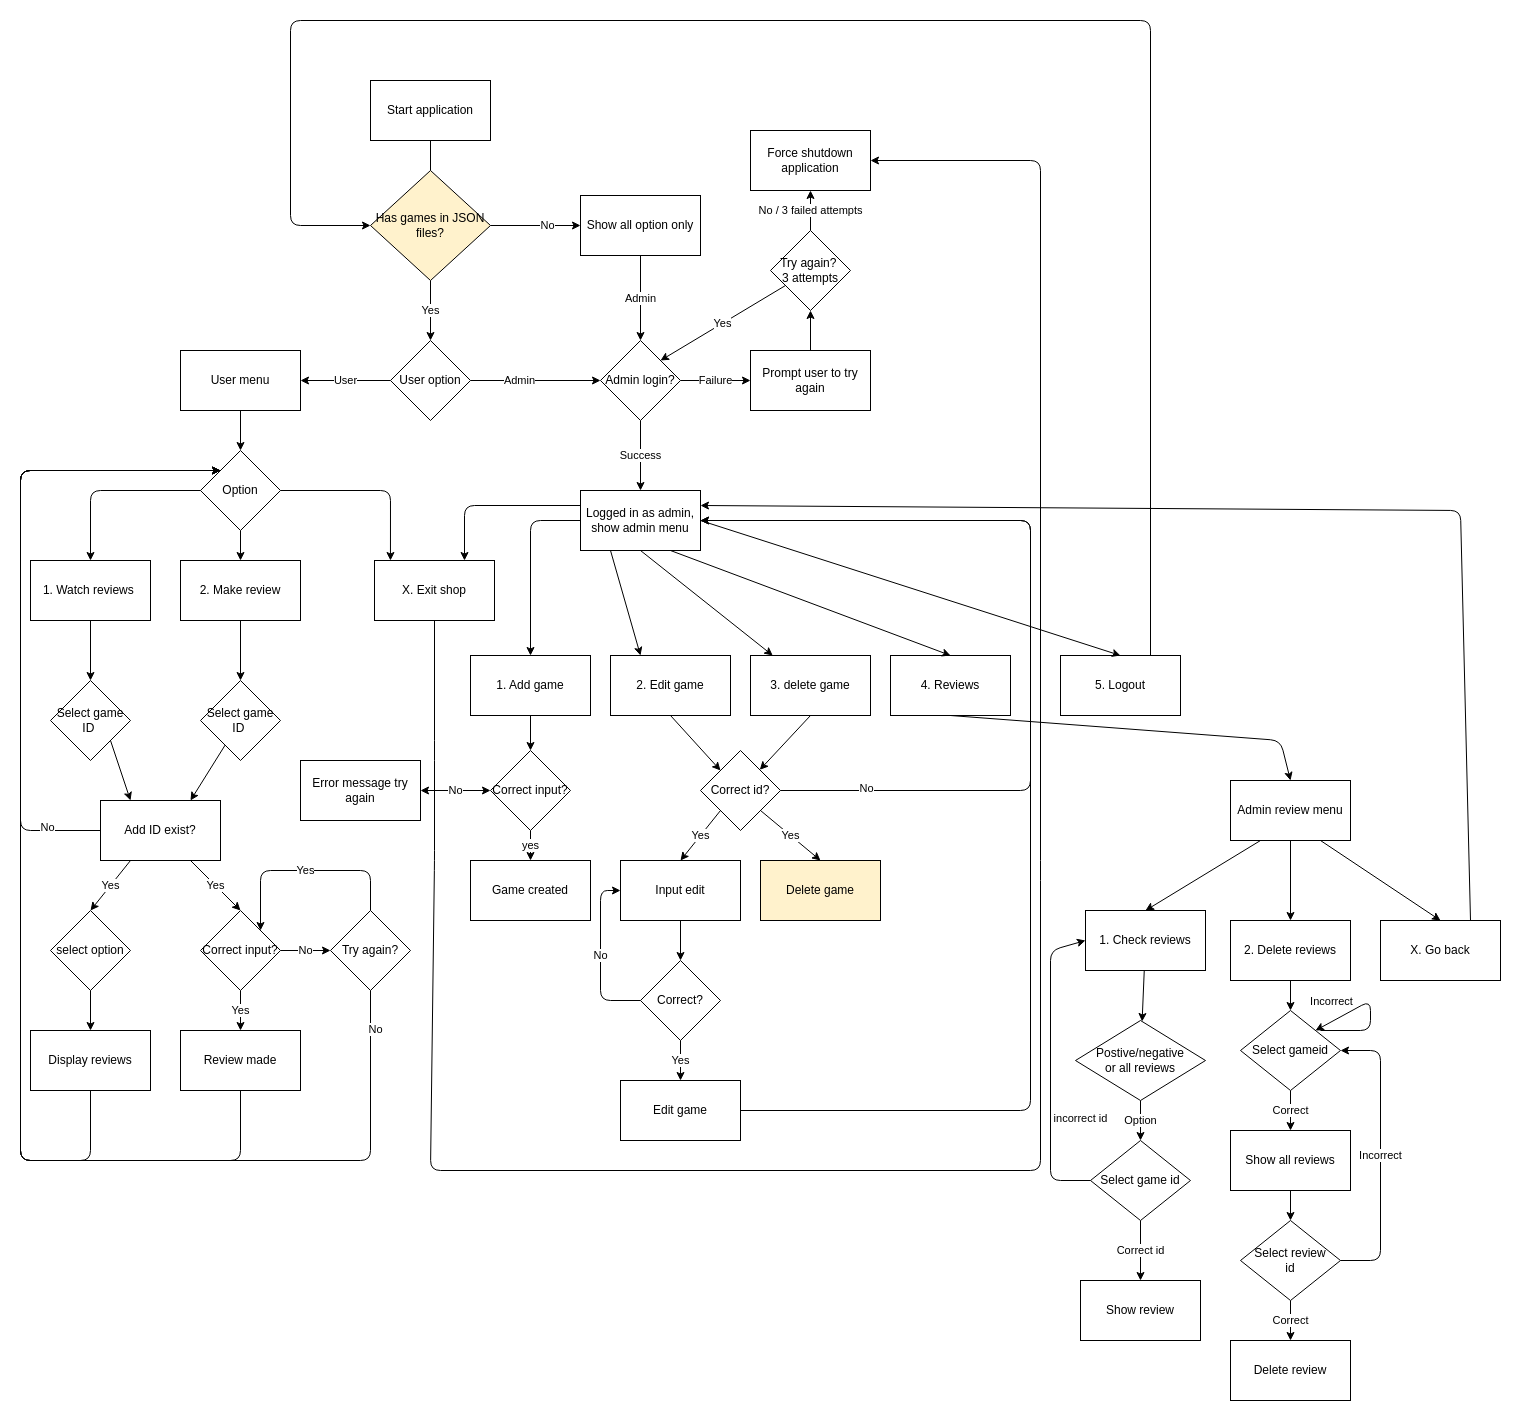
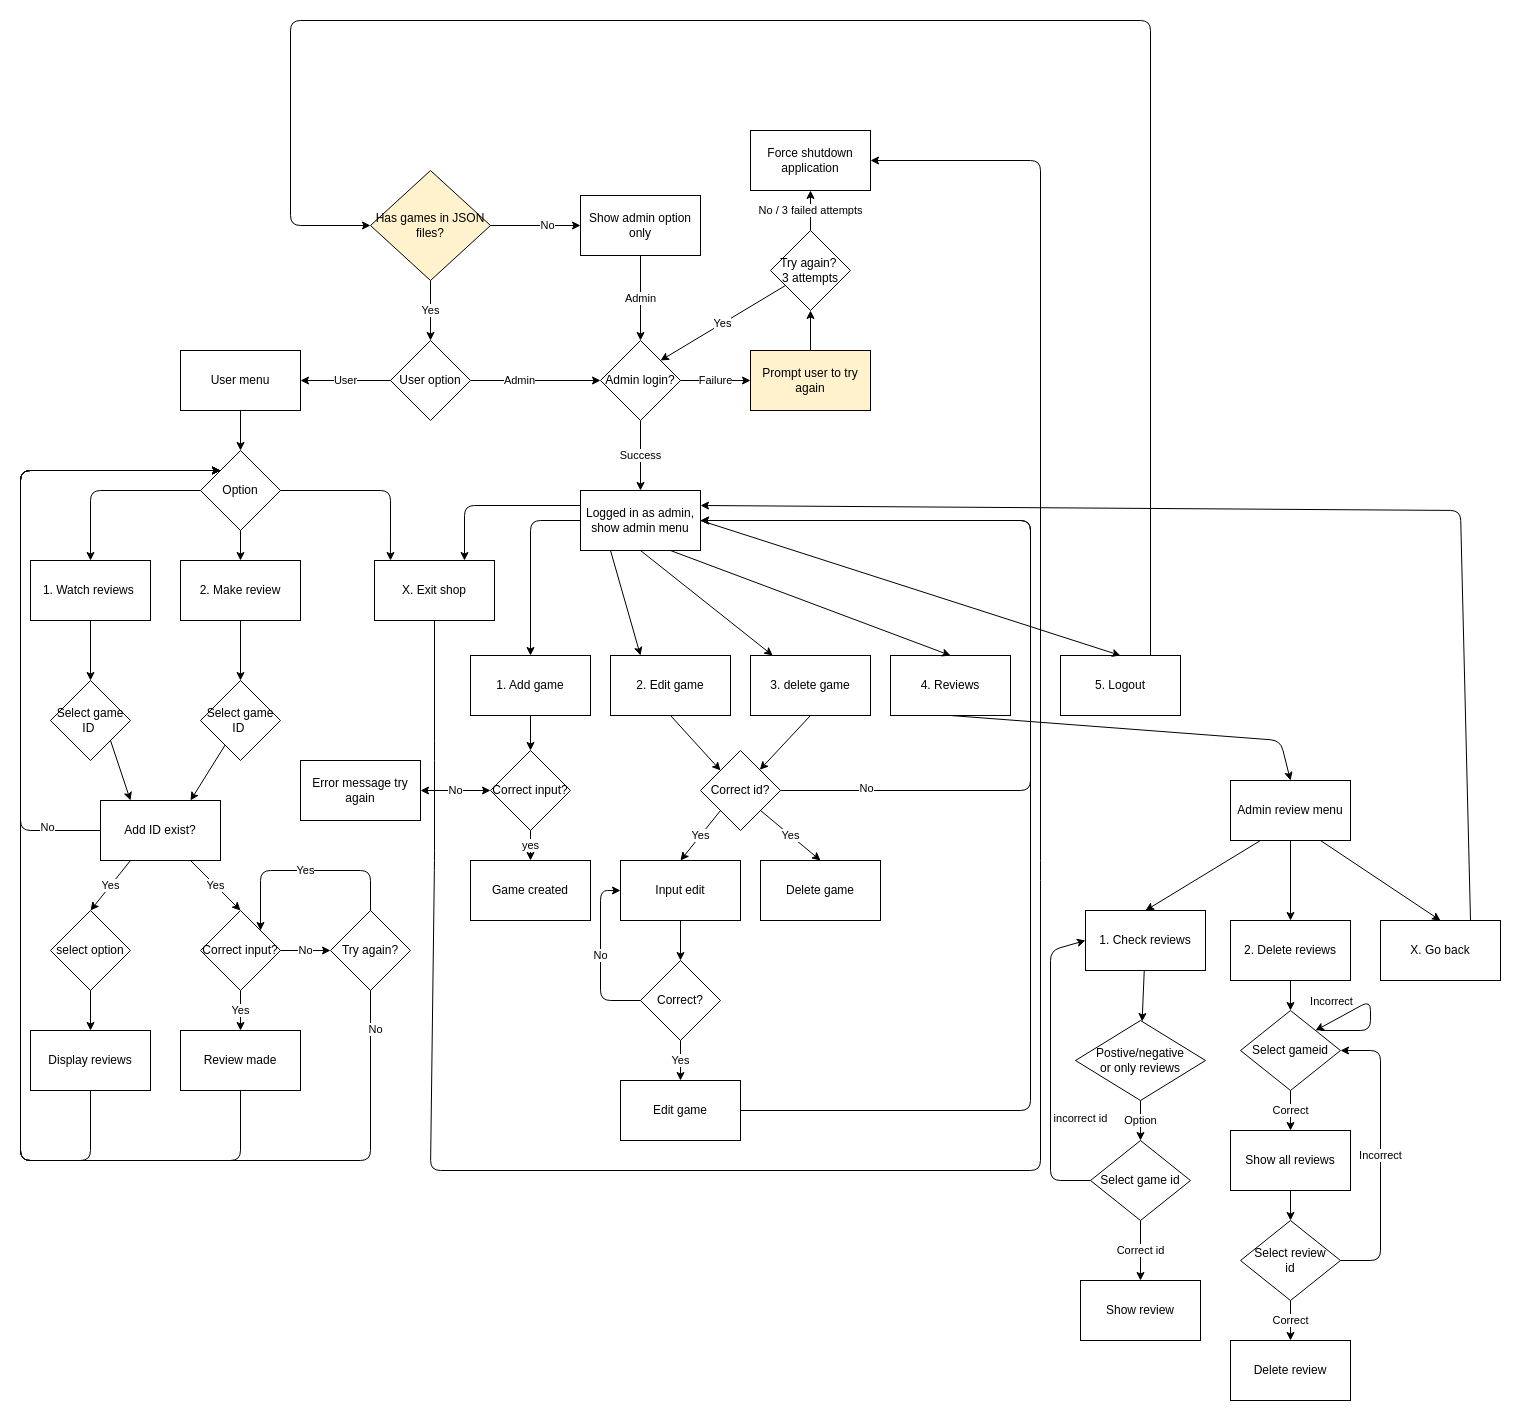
(431, 111) -> none
(431, 156) -> none
(641, 226) -> (641, 226)
(811, 381) -> (811, 381)
(821, 891) -> (821, 891)
(1141, 1061) -> (1141, 1061)
